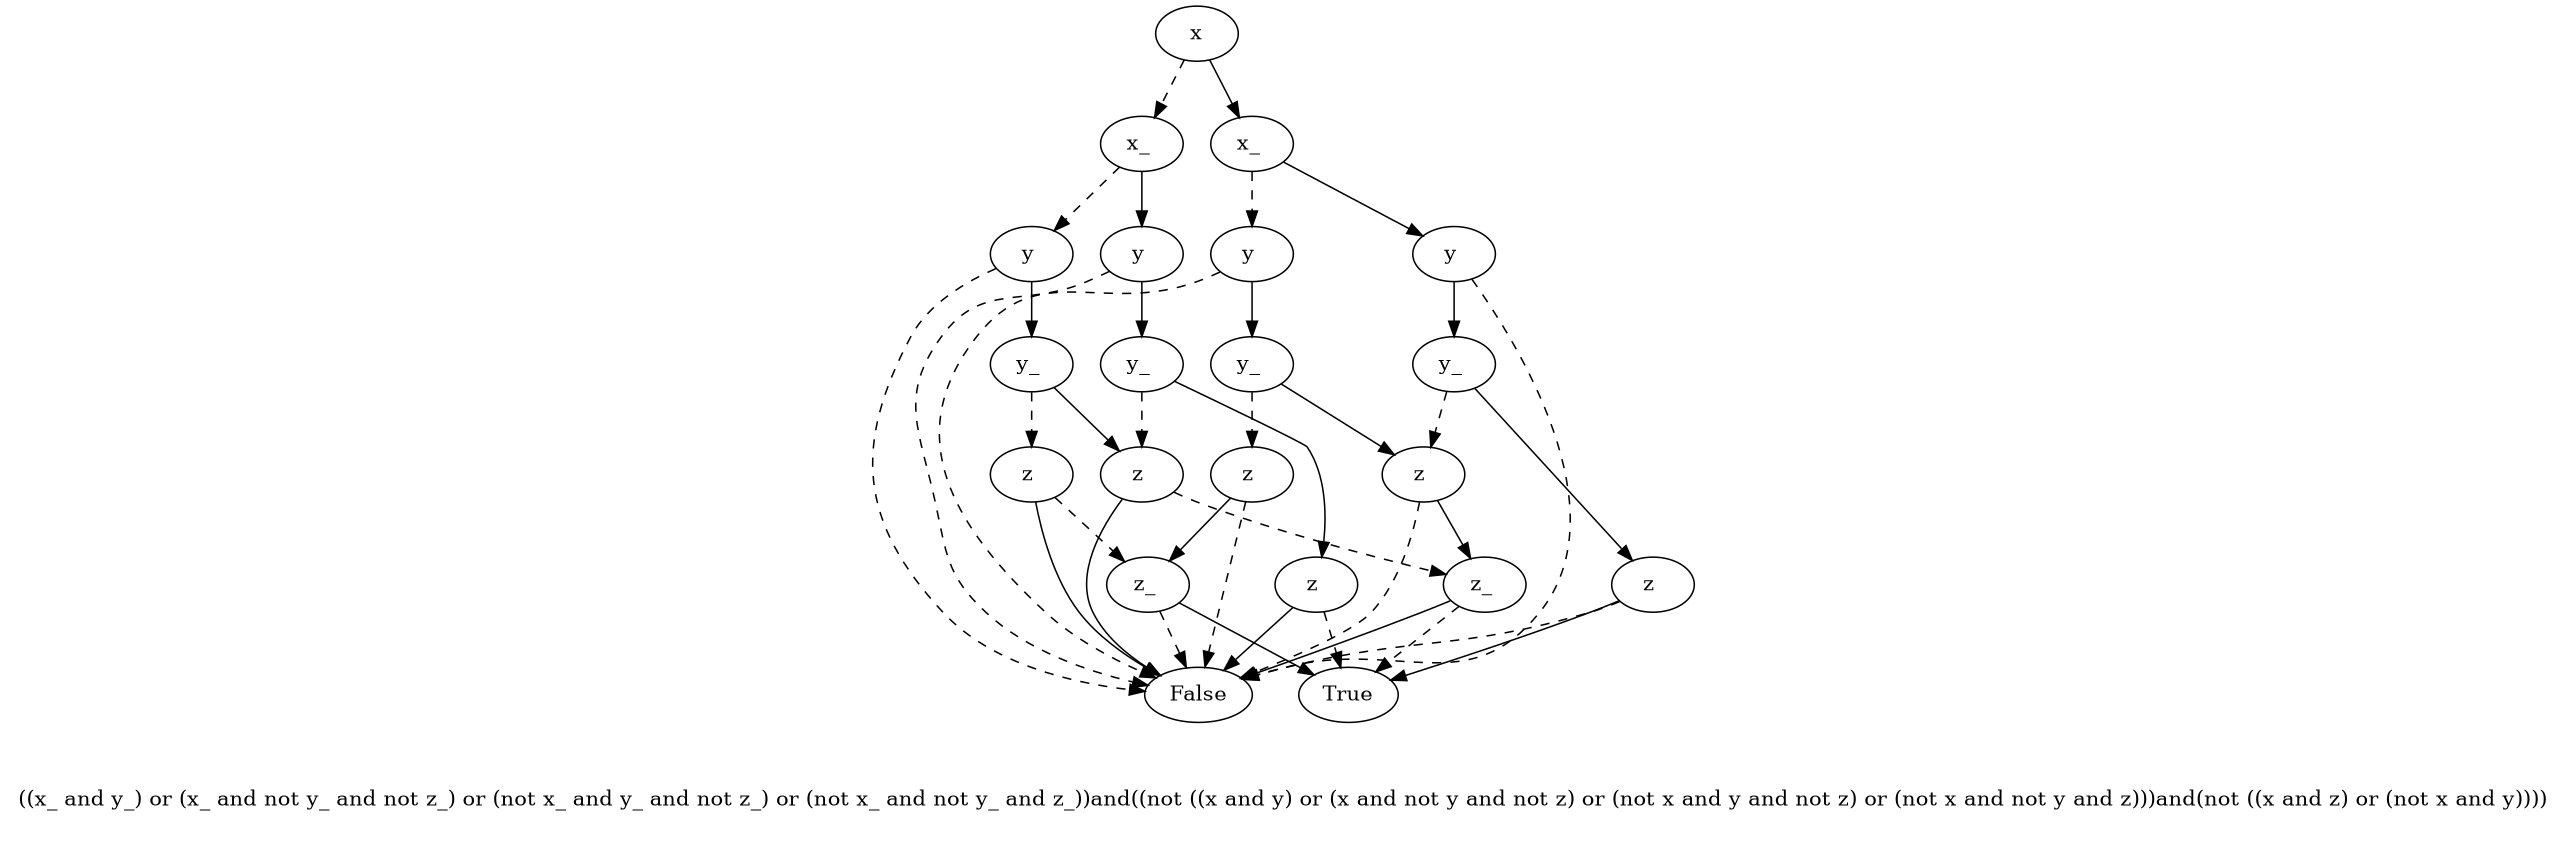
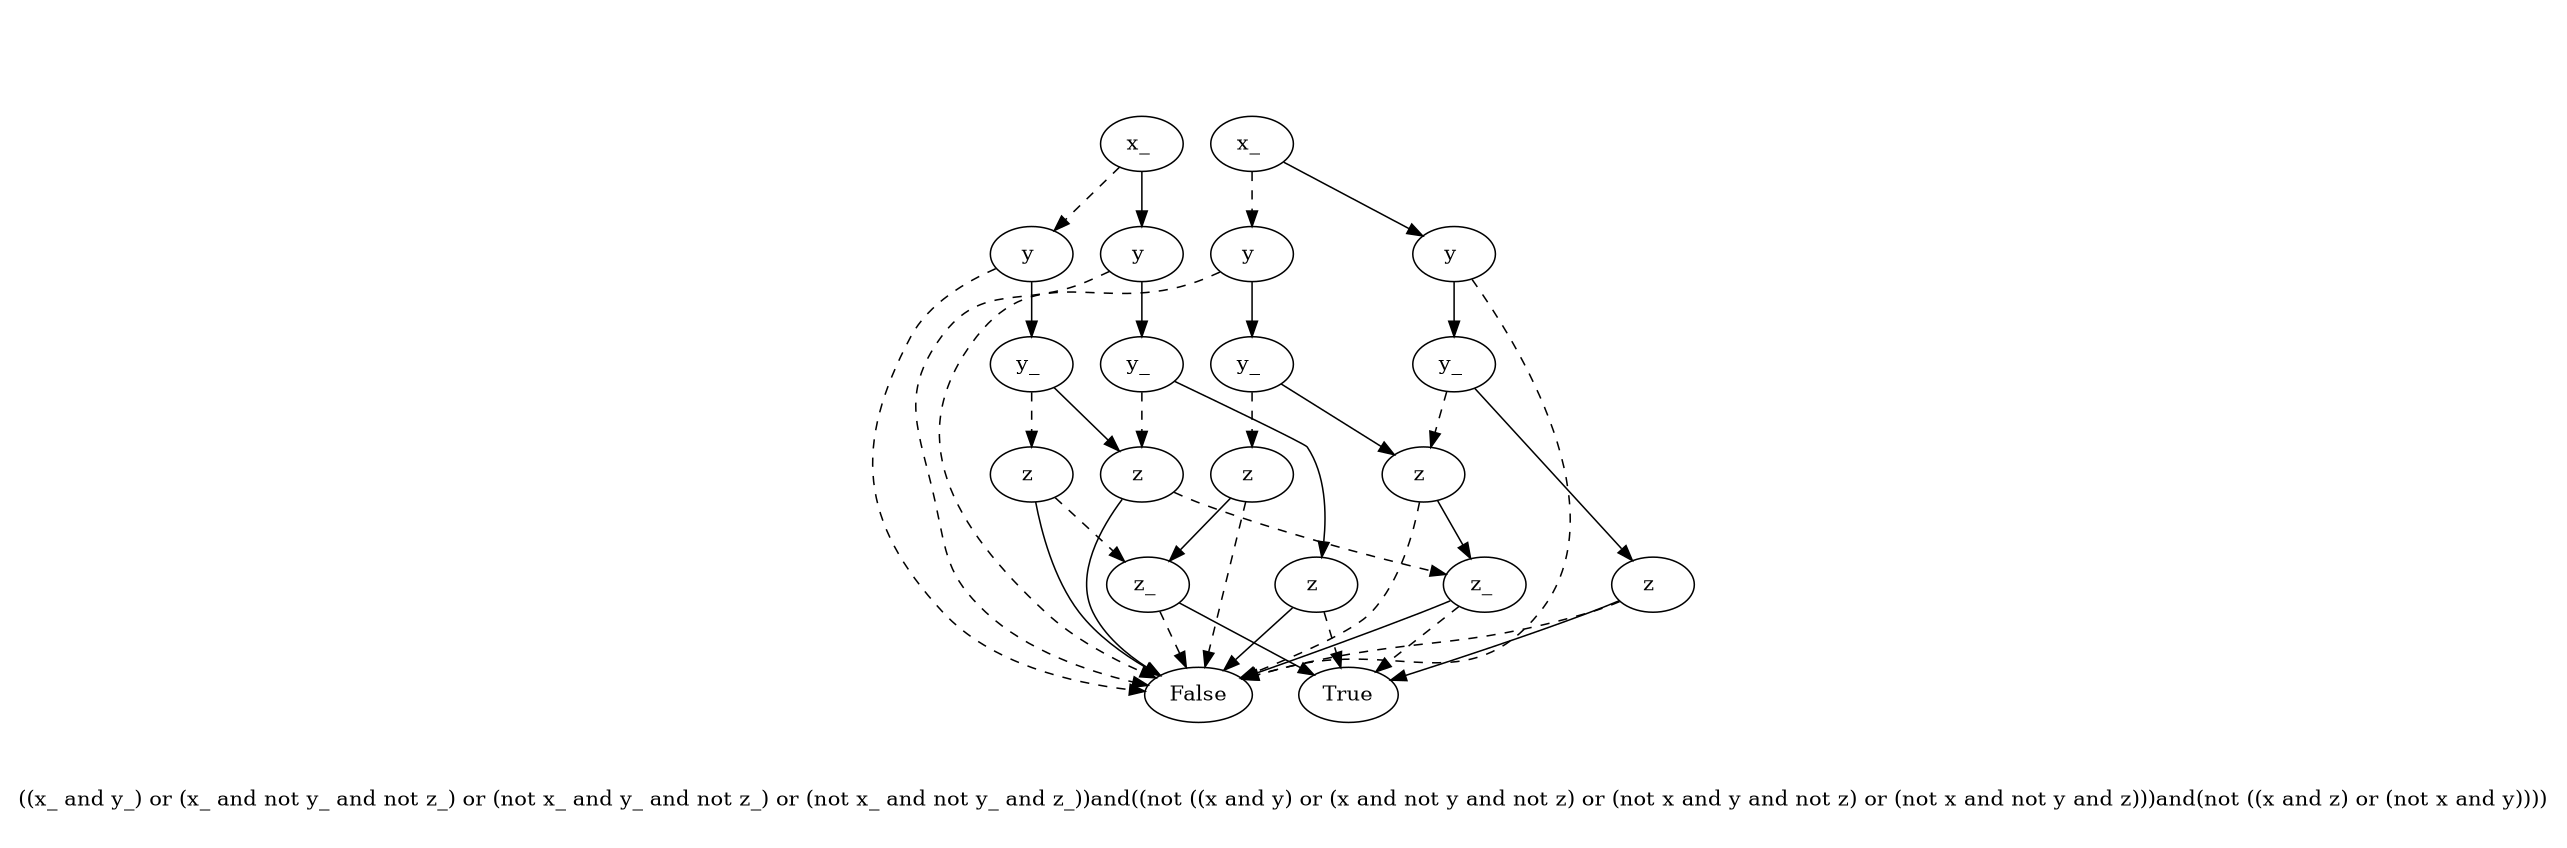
(1197, 34) -> none
